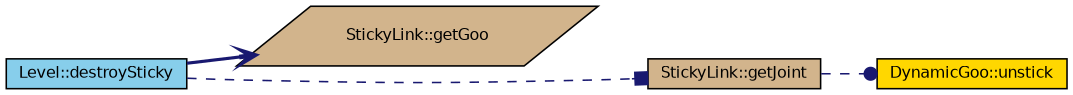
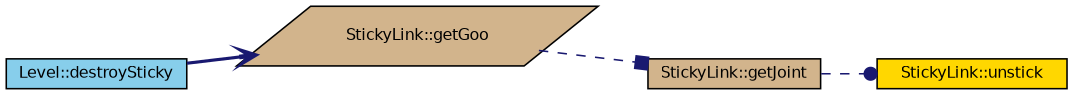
(972, 74) -> (972, 74)
(409, 83) -> (586, 56)
